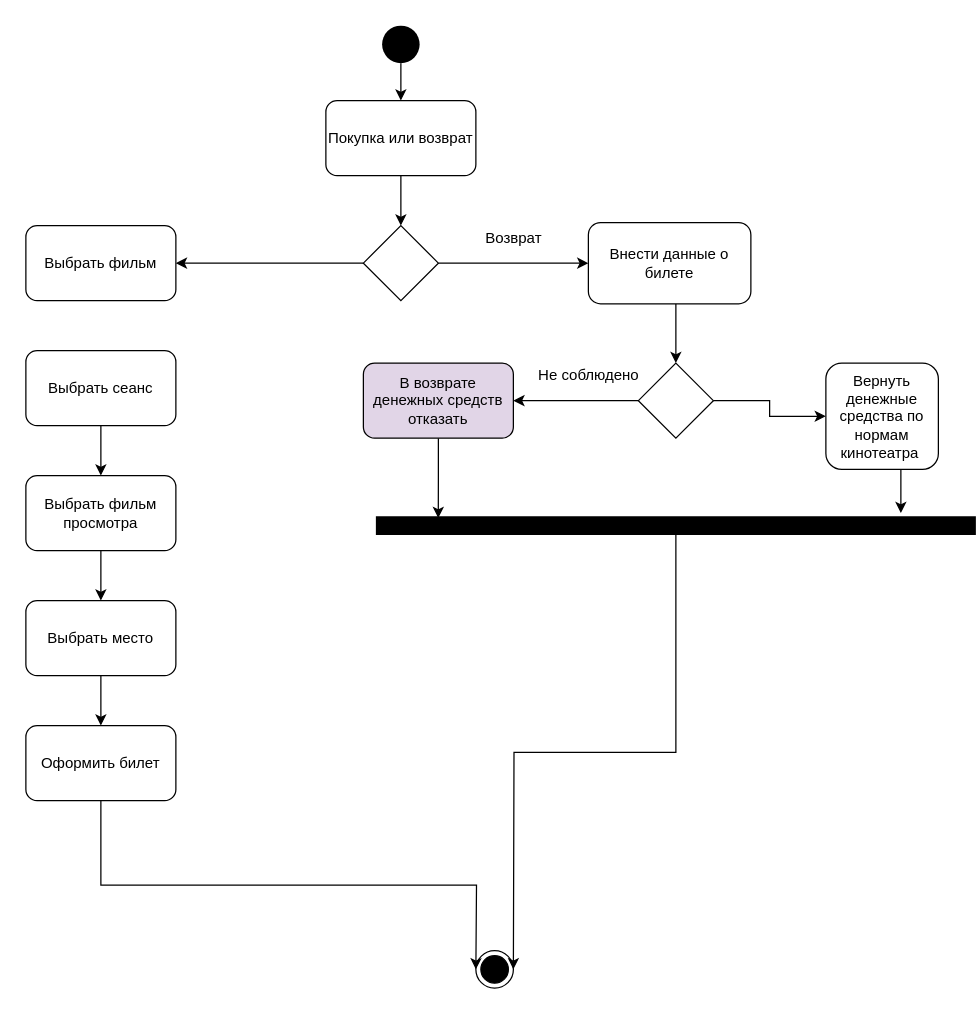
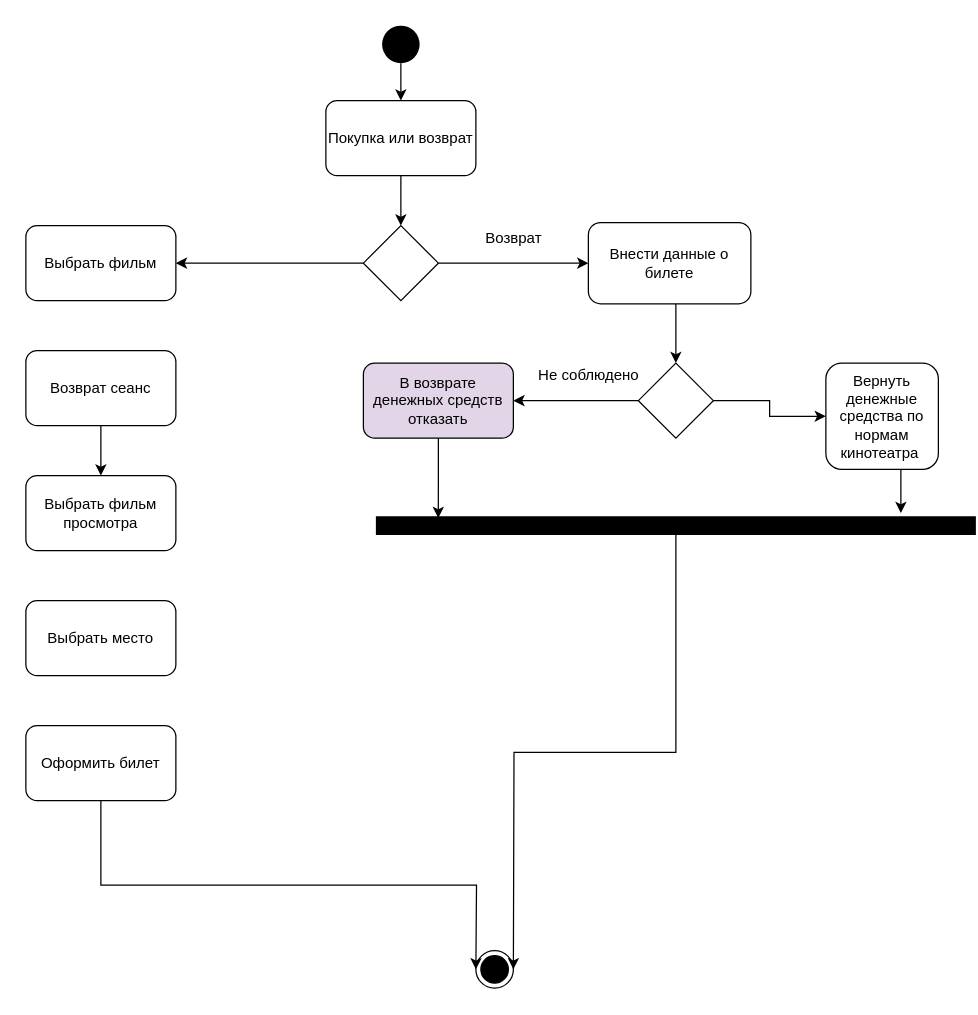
(101, 388) -> (101, 388)
(101, 572) -> none
(101, 697) -> none
